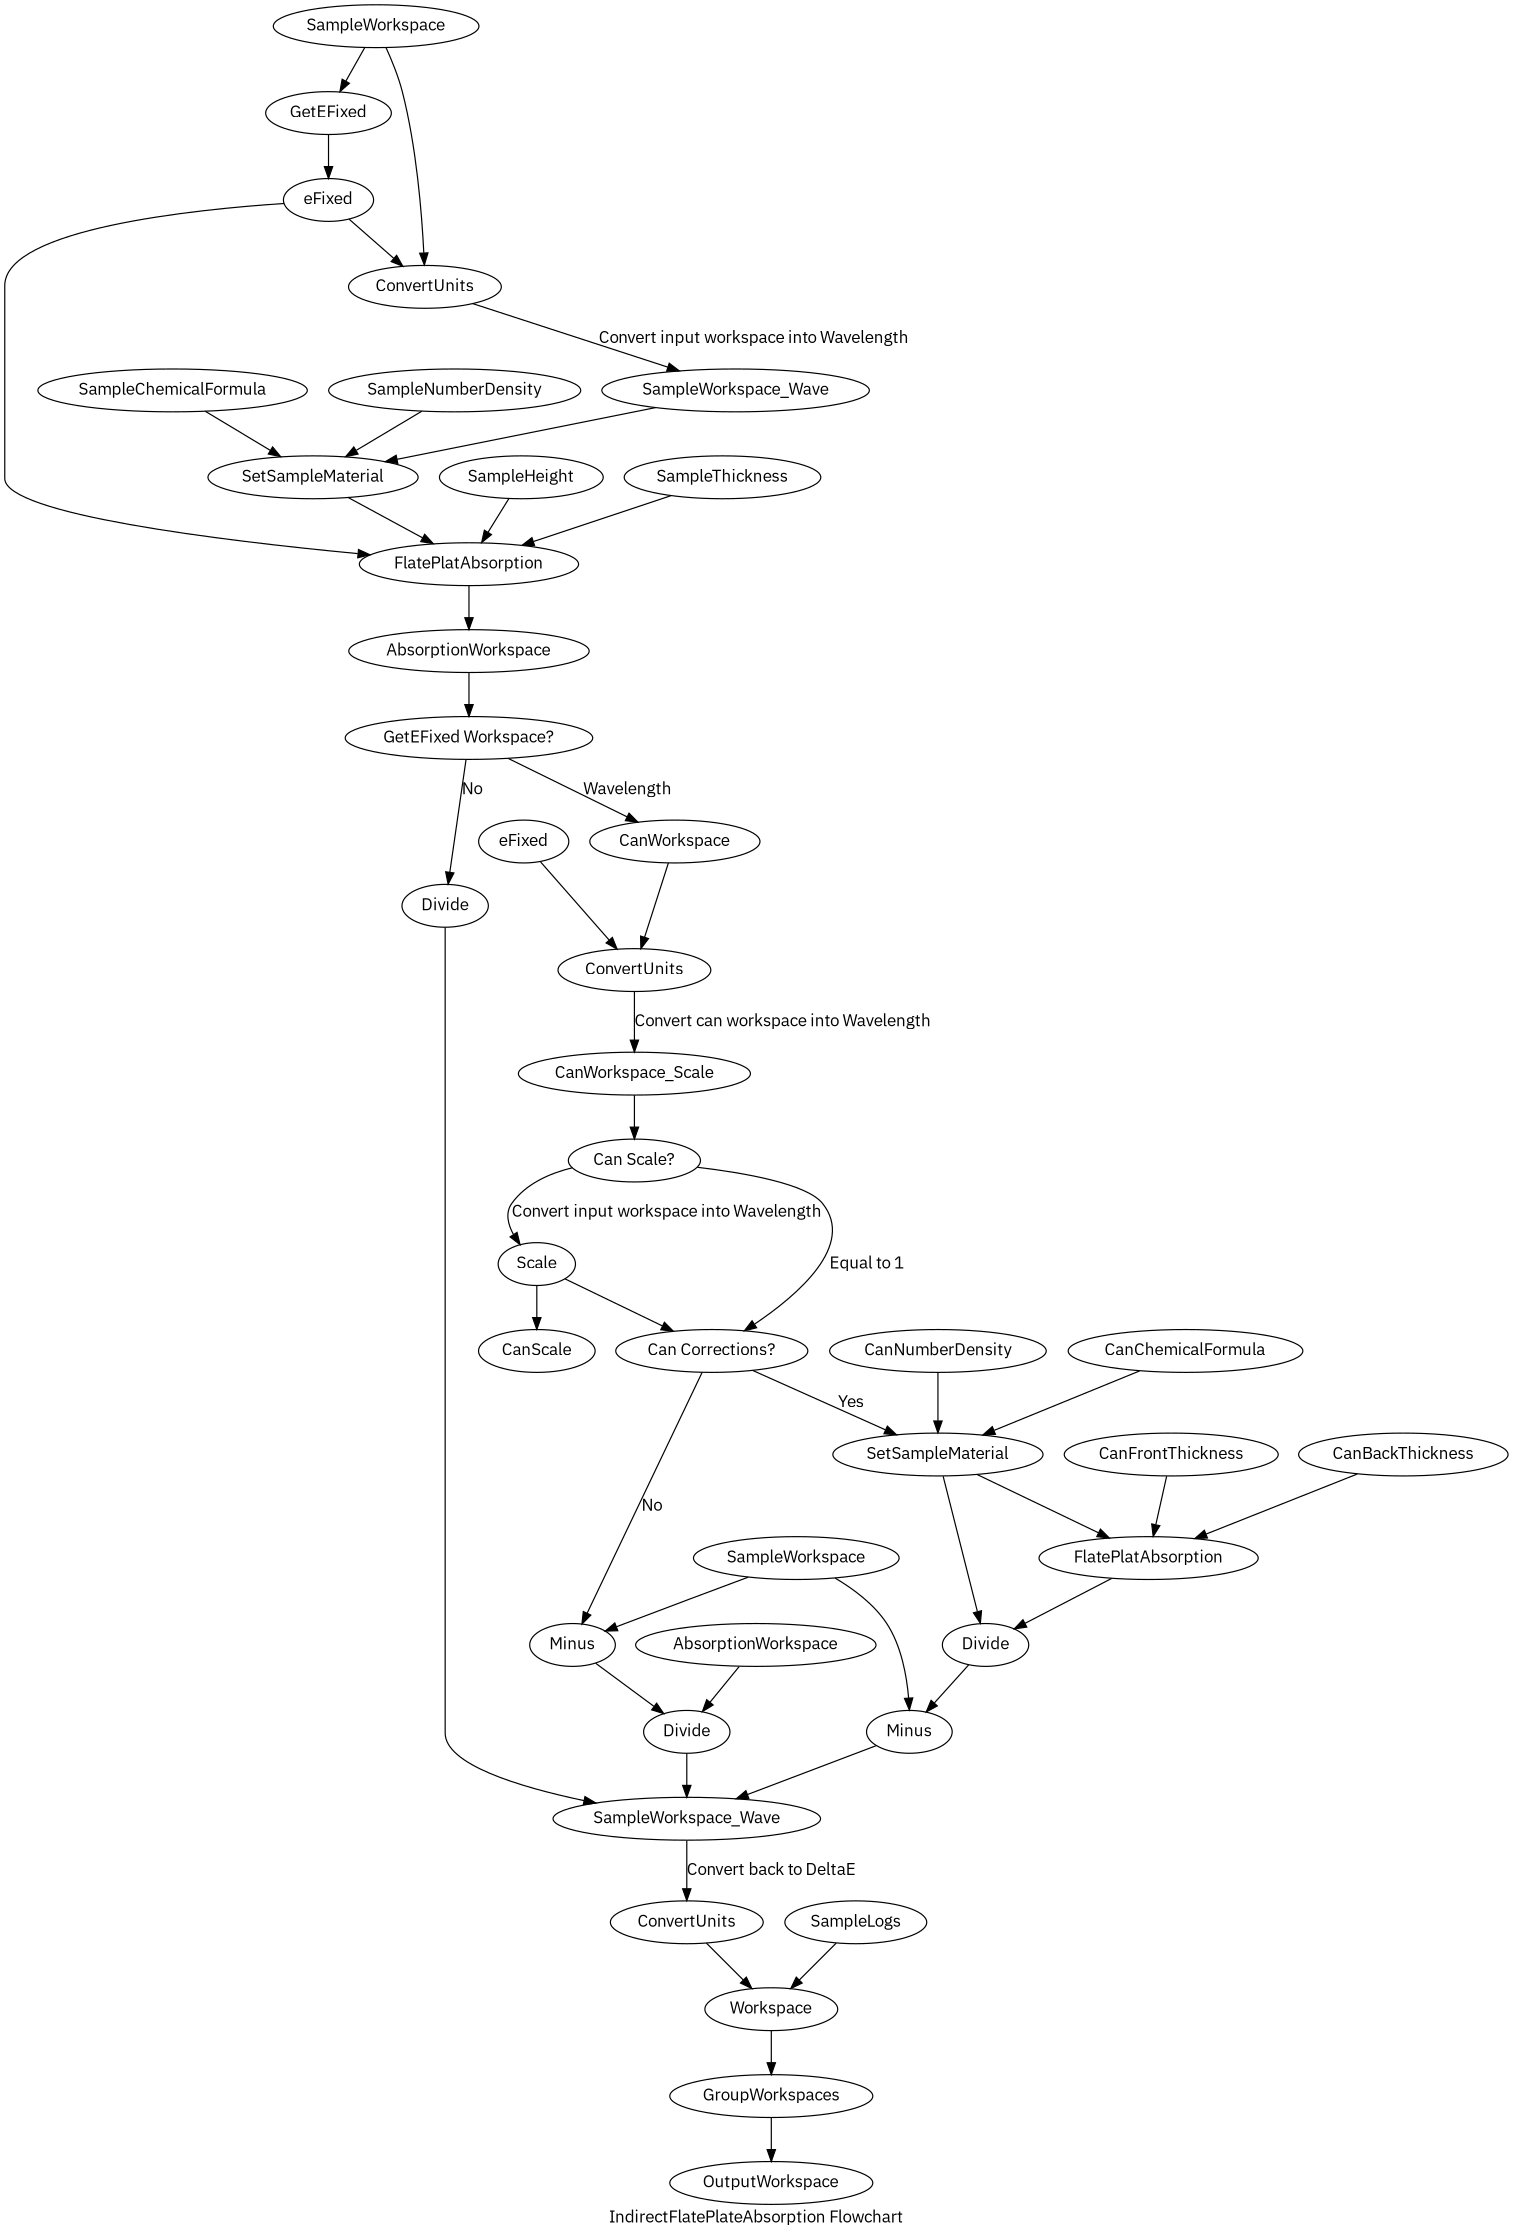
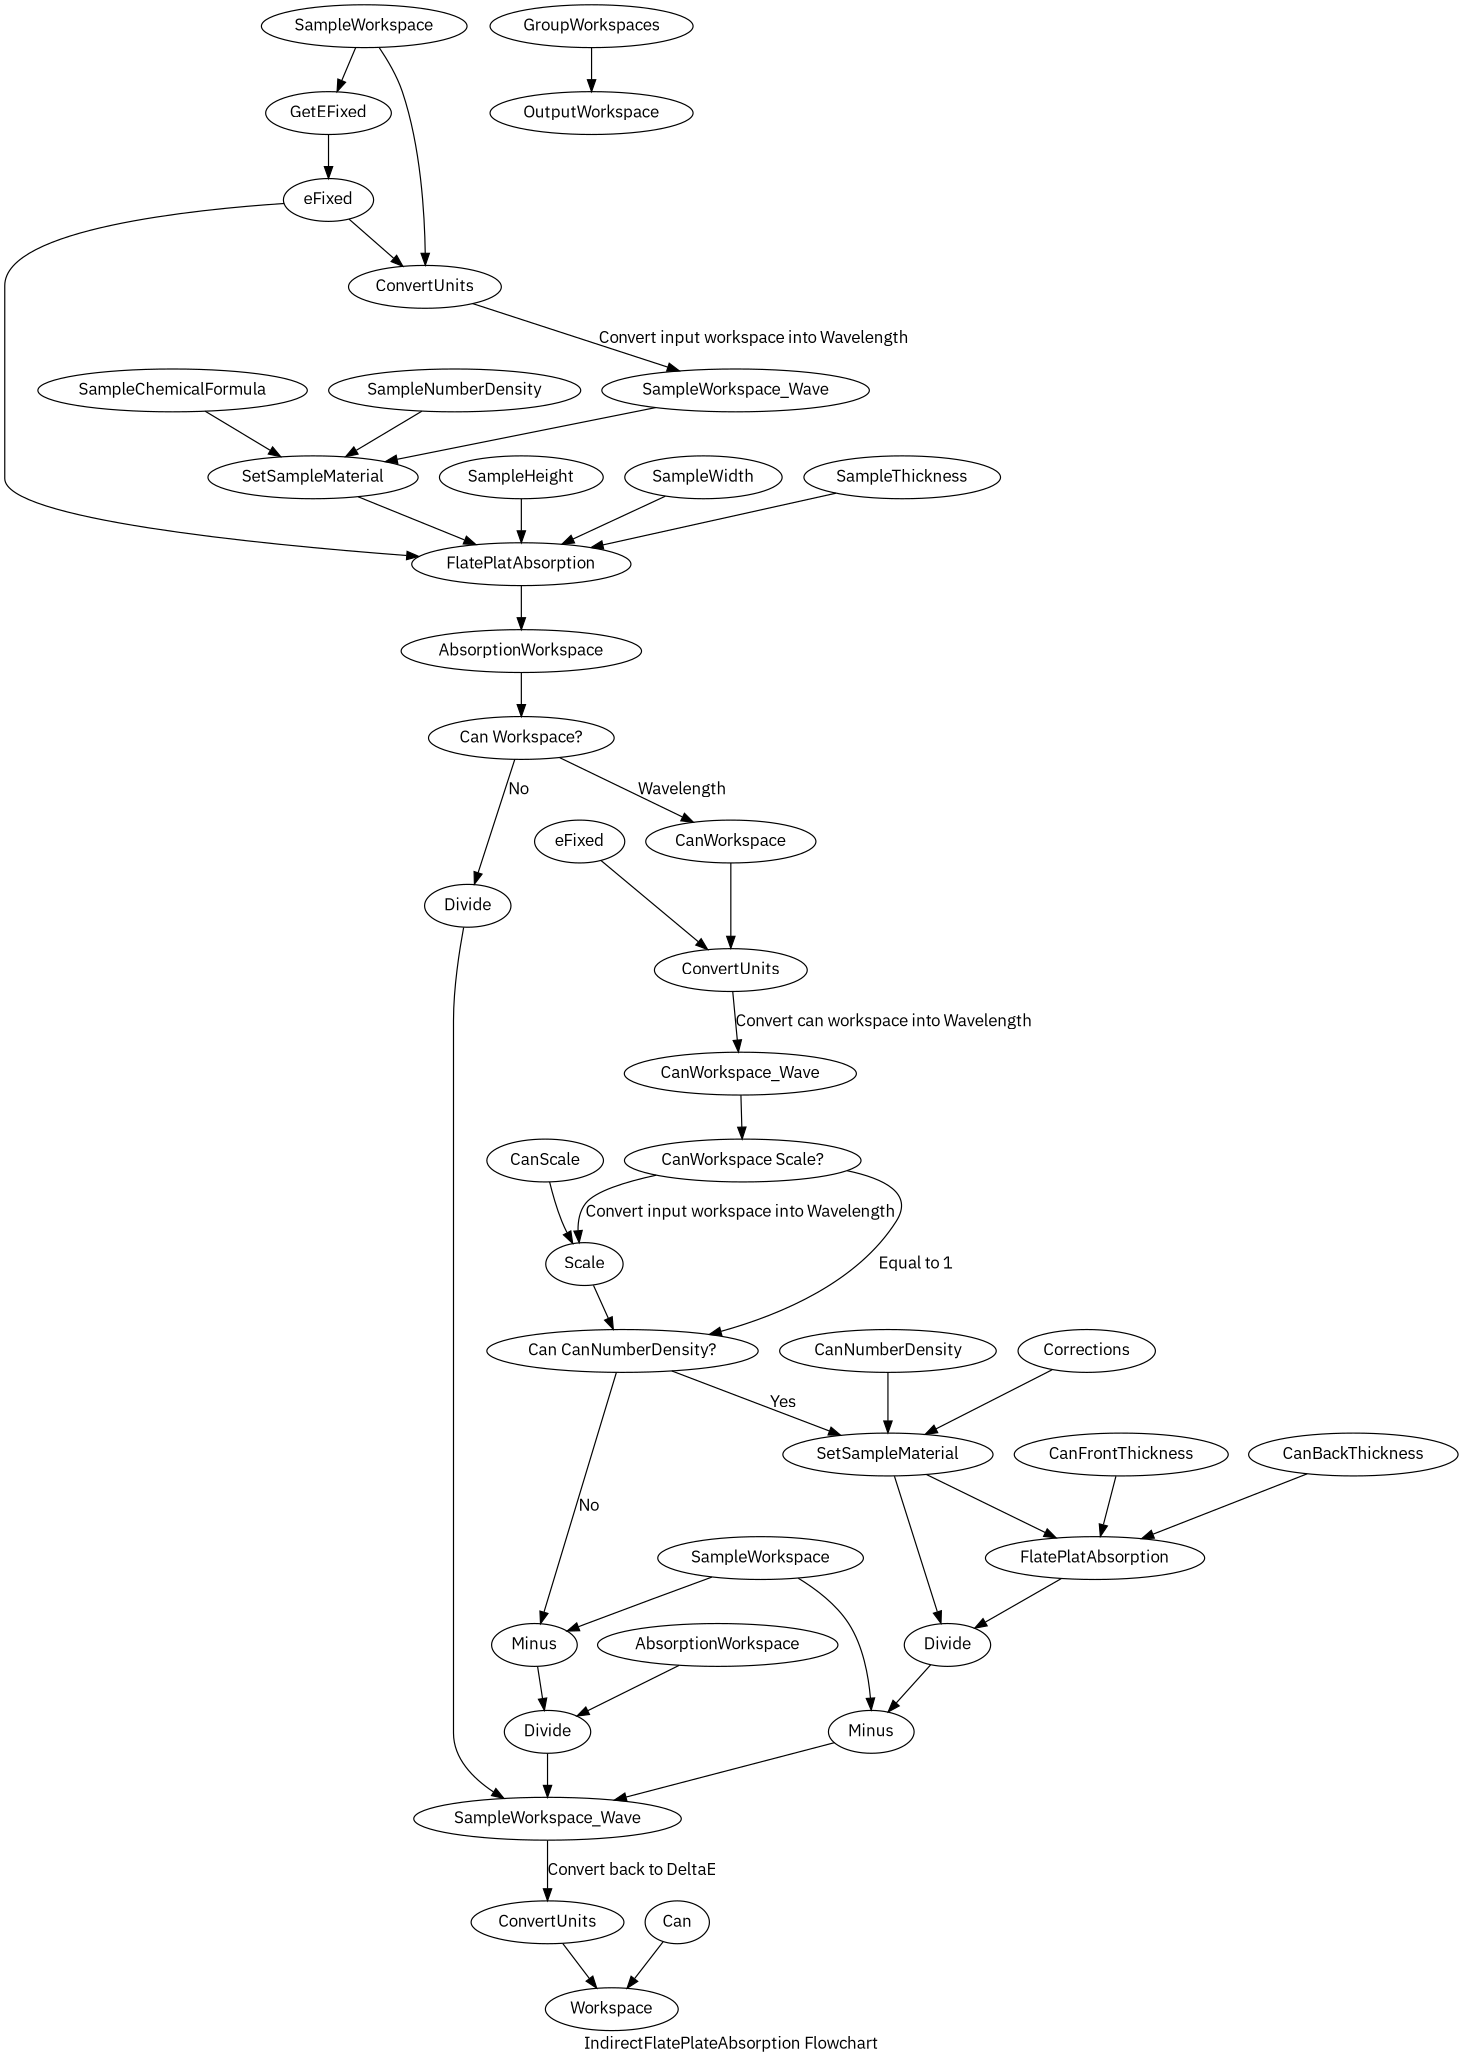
none -> (703, 477)
(469, 738) -> (521, 738)
(634, 1074) -> (740, 1074)
(634, 1161) -> (743, 1161)
(537, 1302) -> (557, 1208)
(712, 1351) -> (623, 1351)
(1186, 1351) -> (1087, 1351)
(856, 1922) -> (677, 1922)
(771, 2047) -> none
